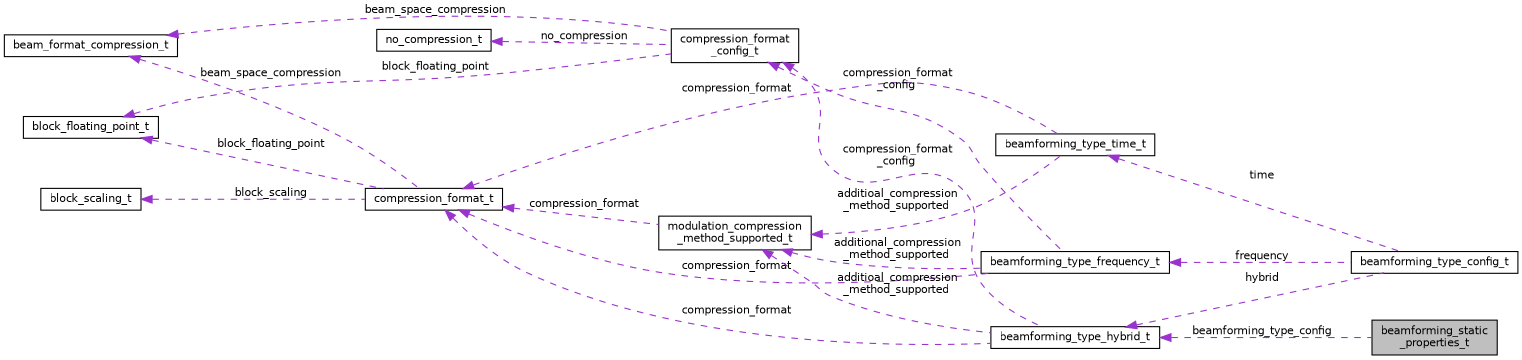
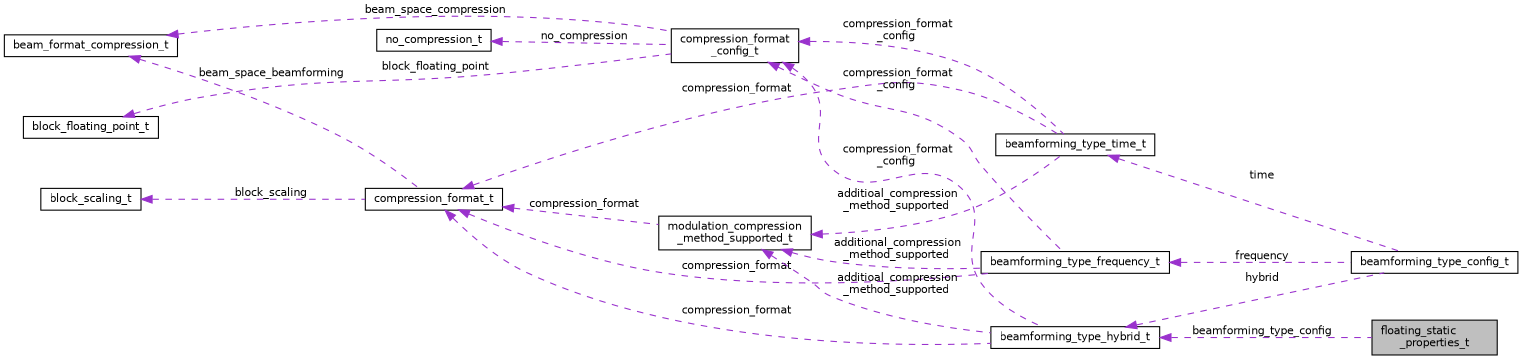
none -> (948, 59)
(270, 74) -> (270, 74)
(268, 164) -> none
(1435, 338) -> (1435, 338)
